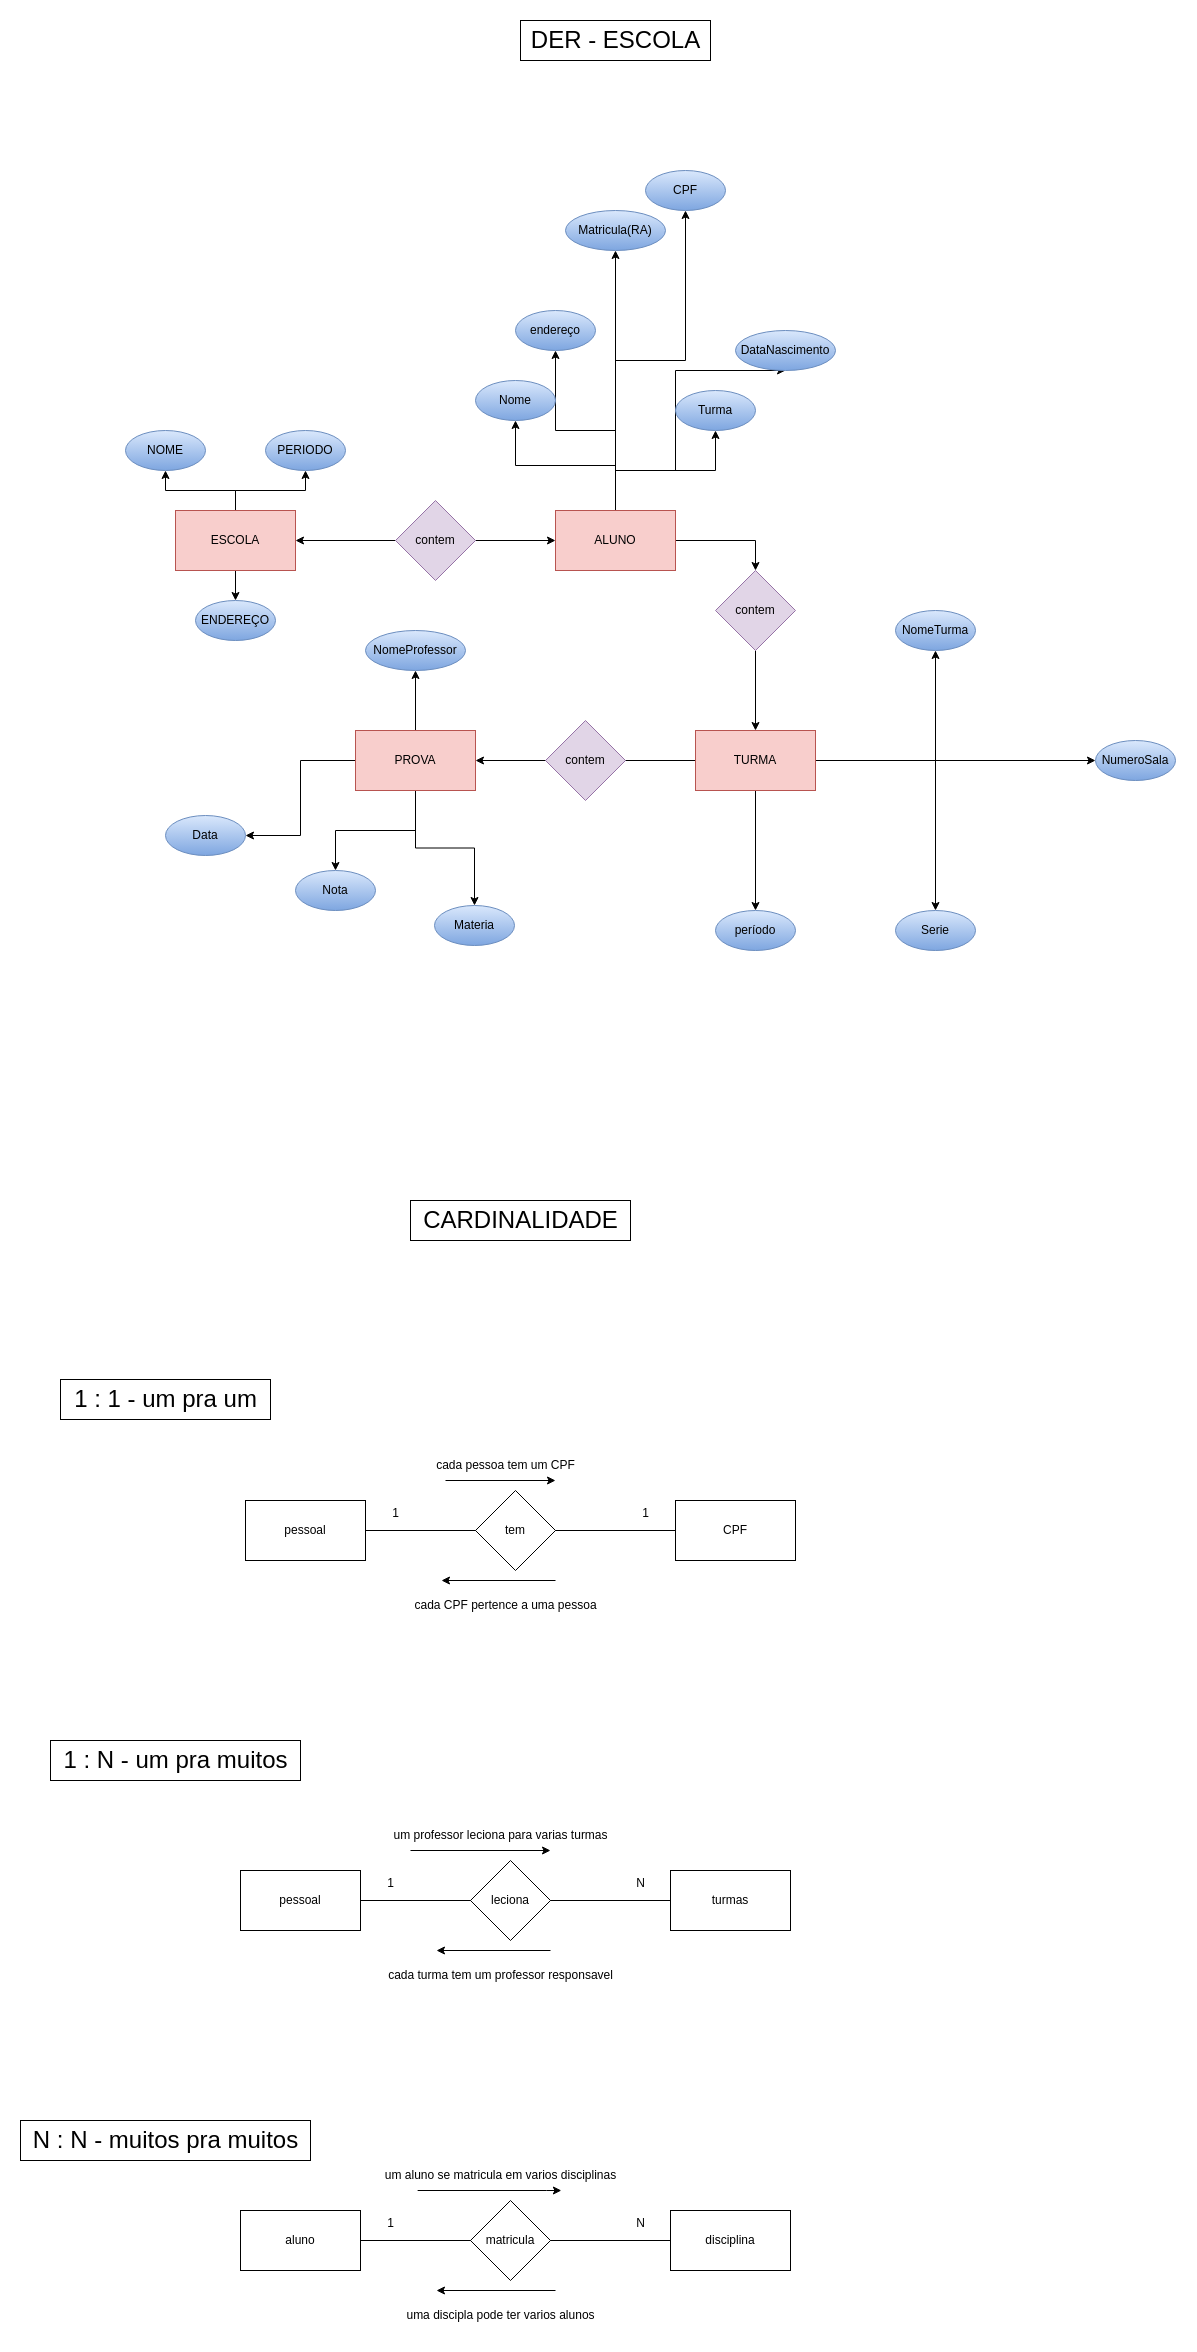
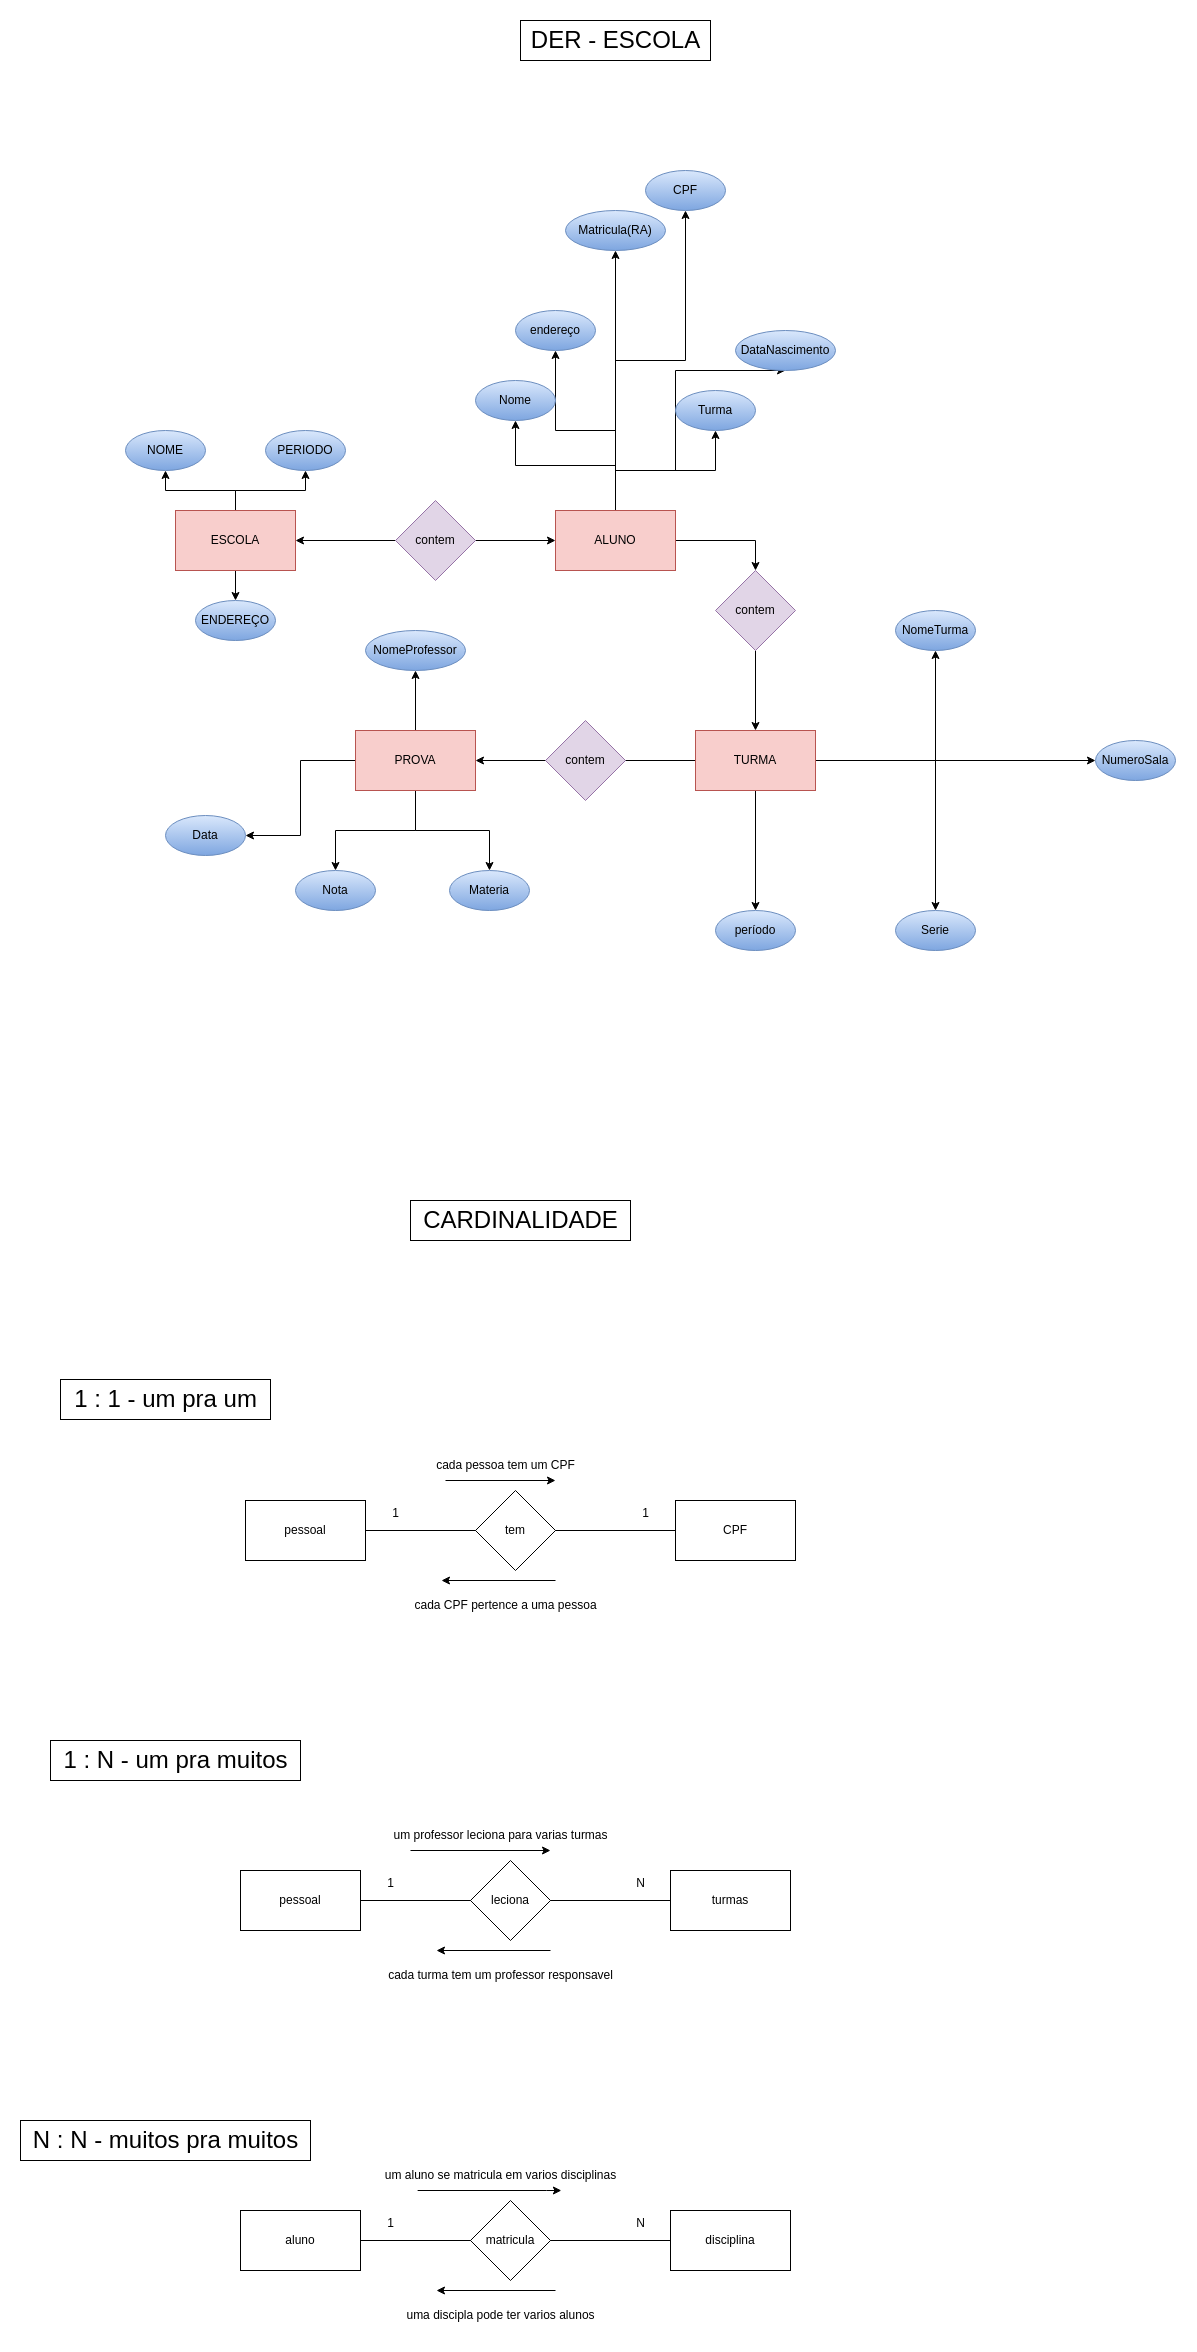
(475, 926) -> (490, 891)
